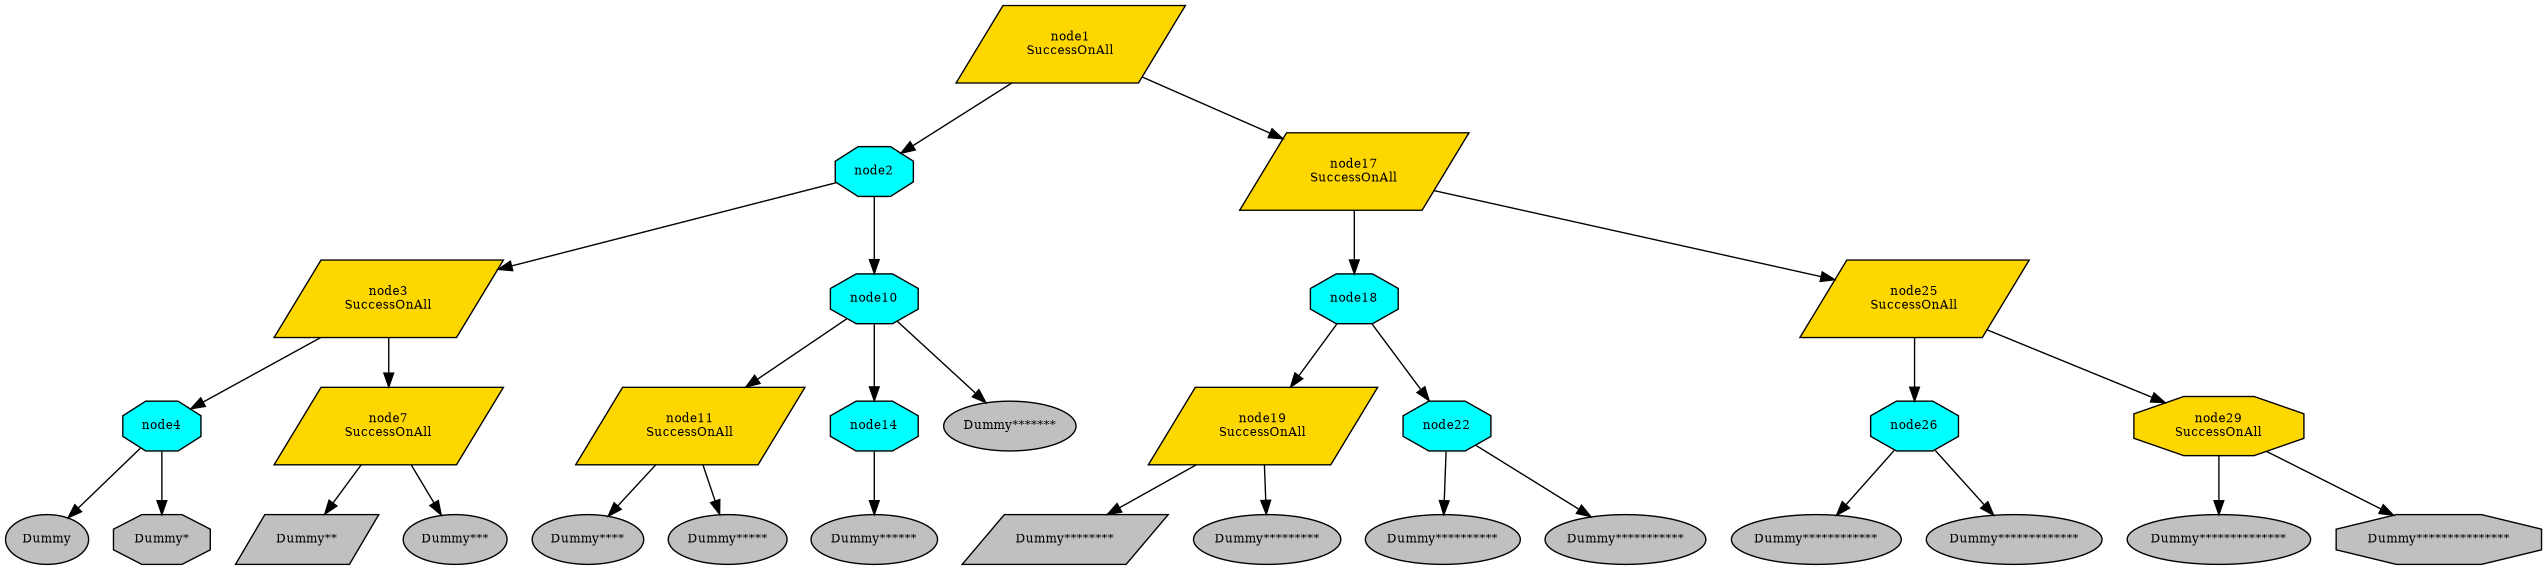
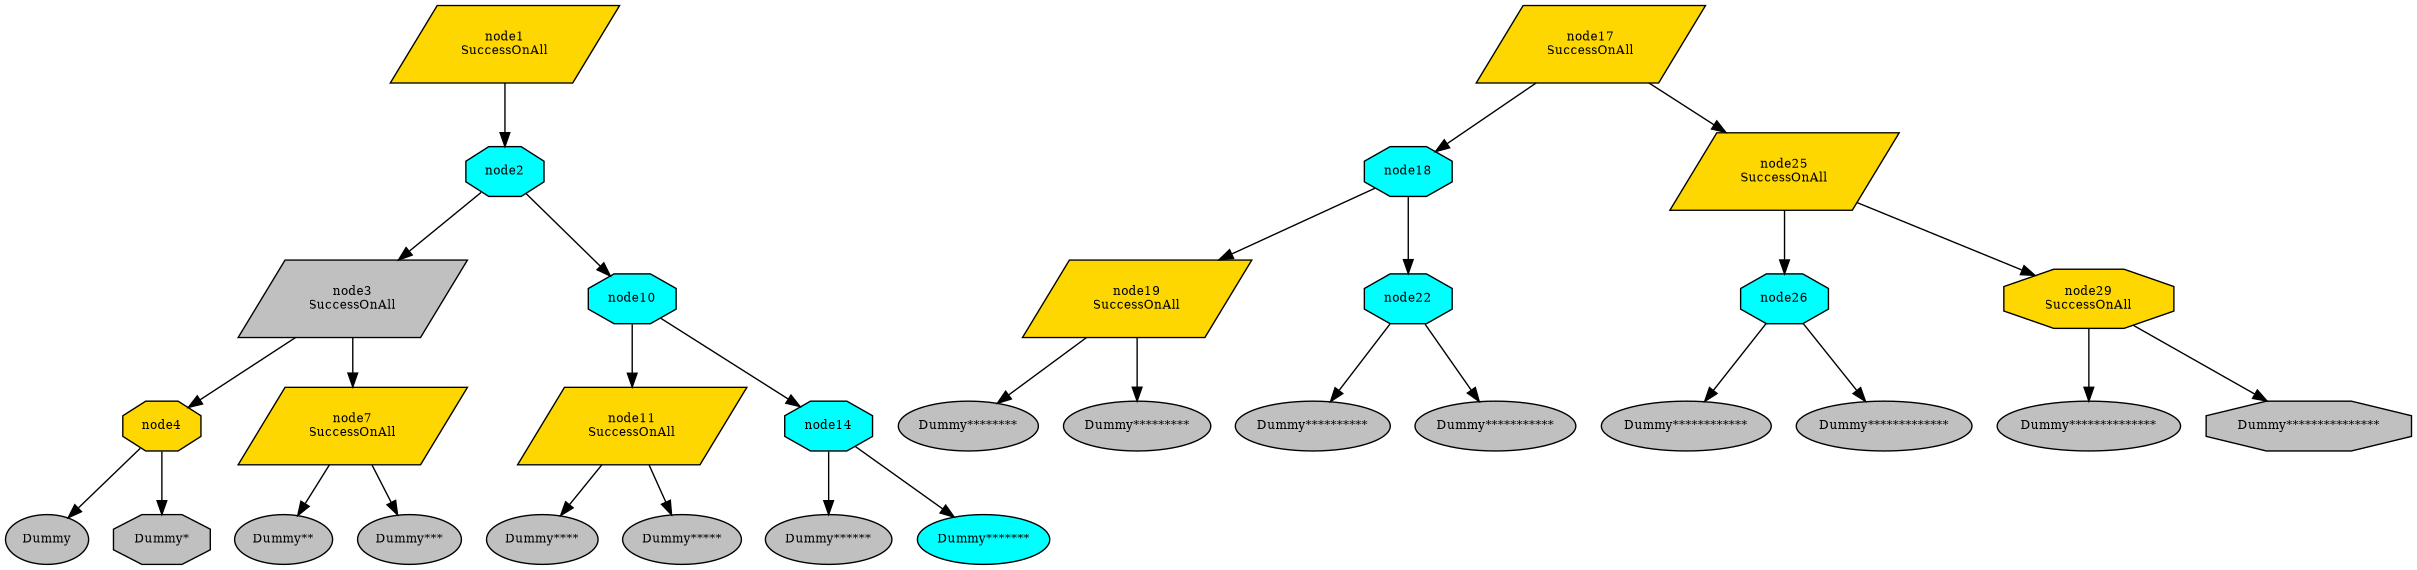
(1206, 105) -> none
(389, 299) -> (353, 299)
(936, 357) -> (899, 478)
(162, 426) -> (162, 426)
(1010, 426) -> (984, 540)
(307, 540) -> (284, 540)
(1065, 540) -> (968, 426)
